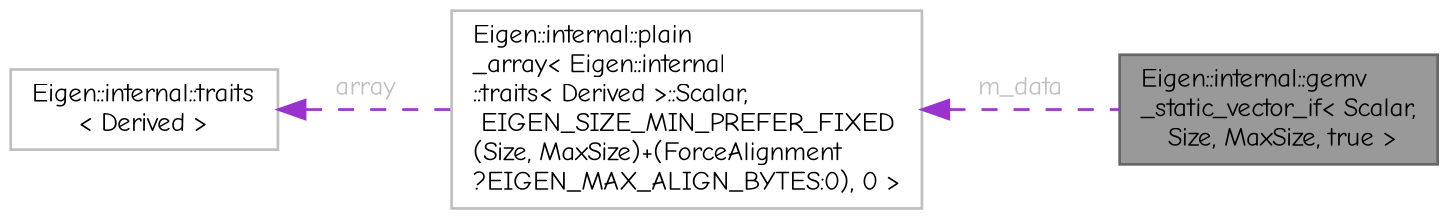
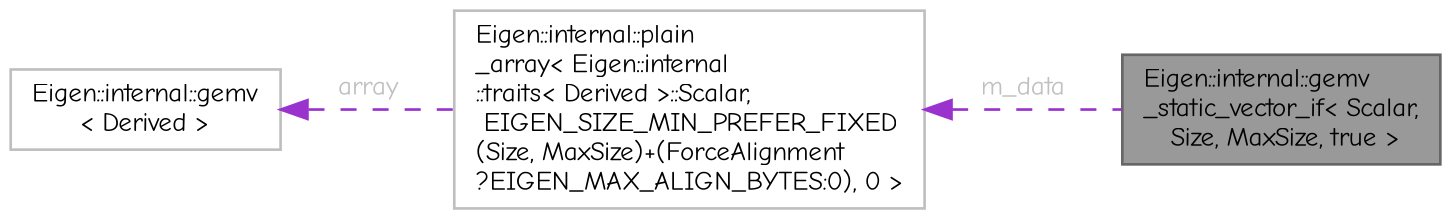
(144, 110) -> (146, 110)
